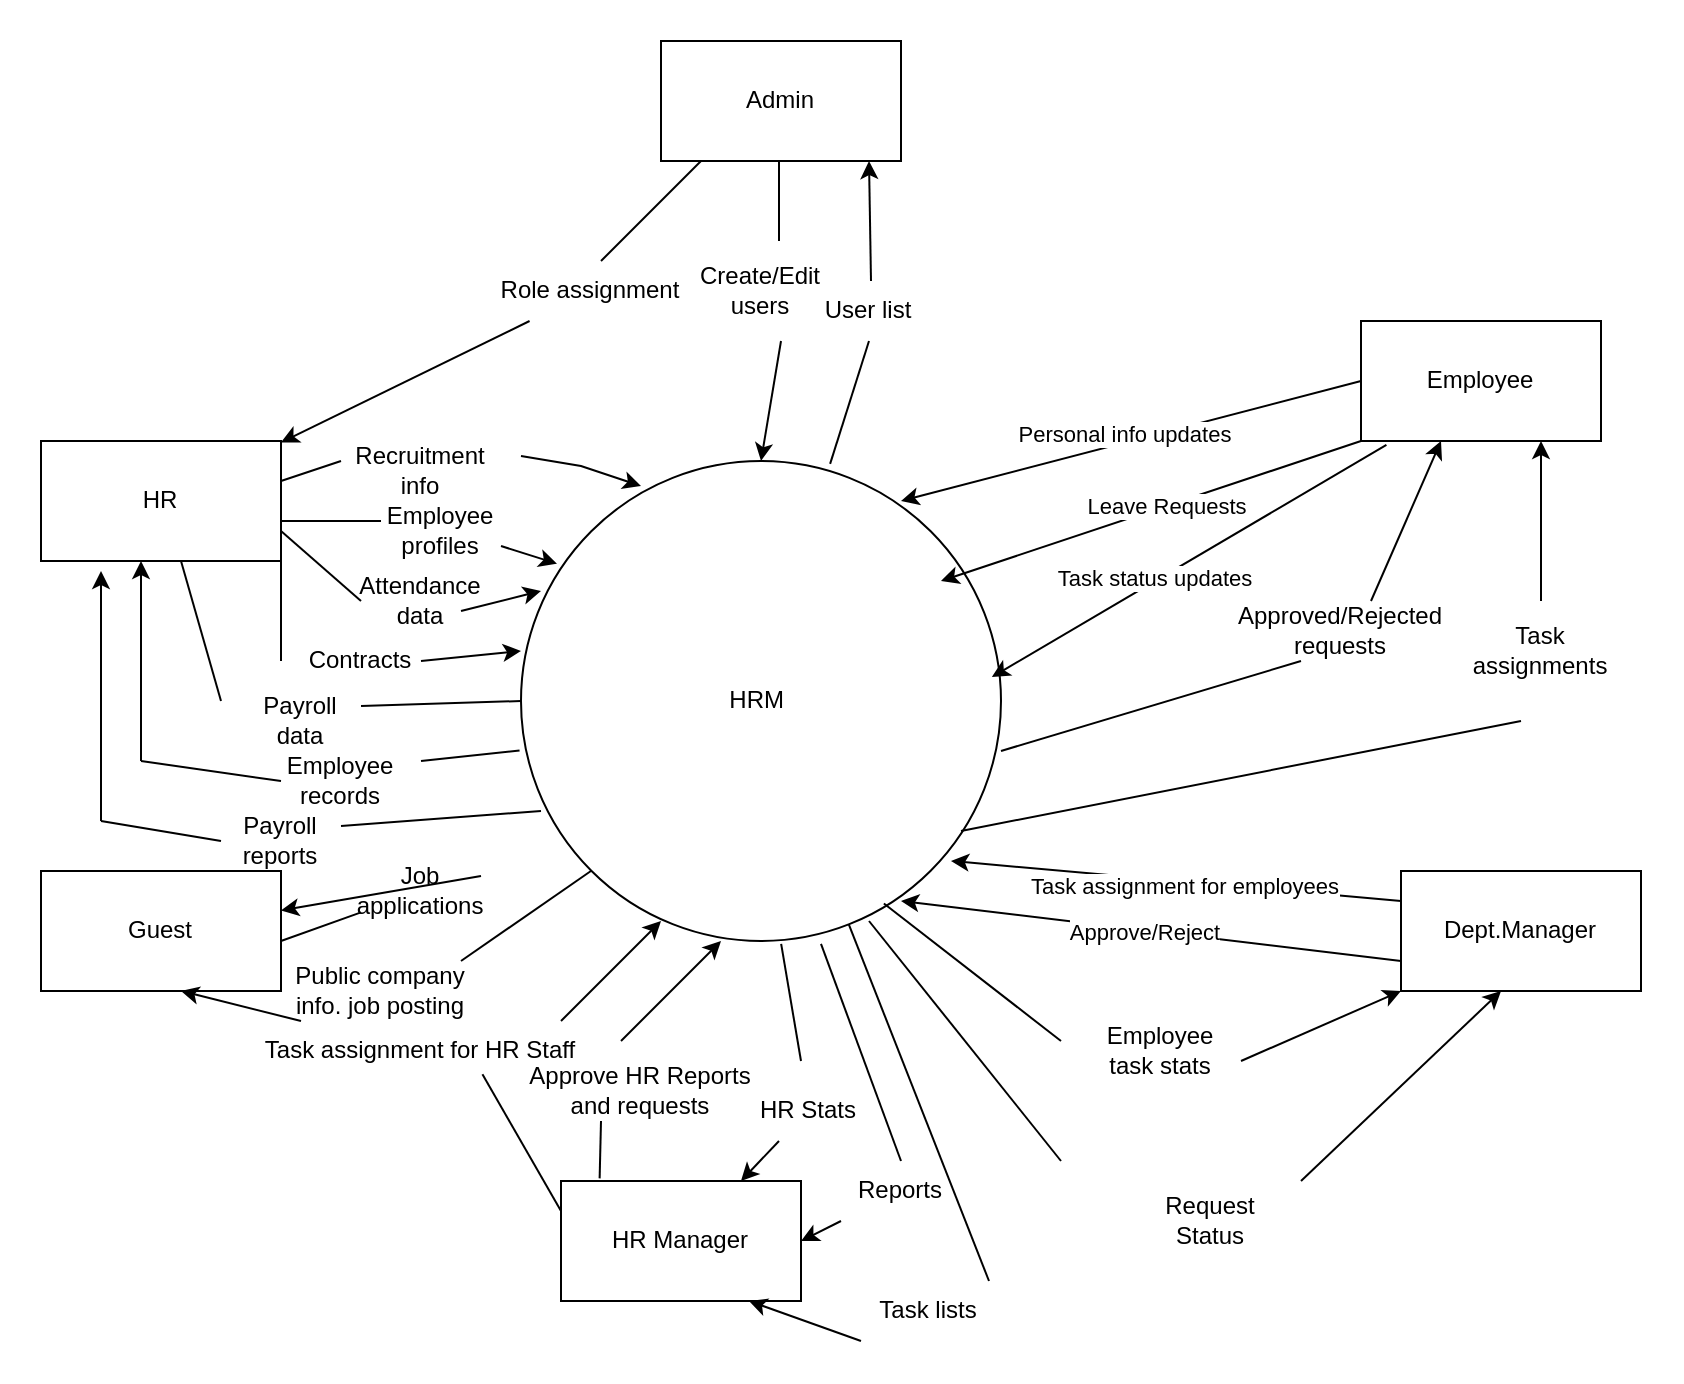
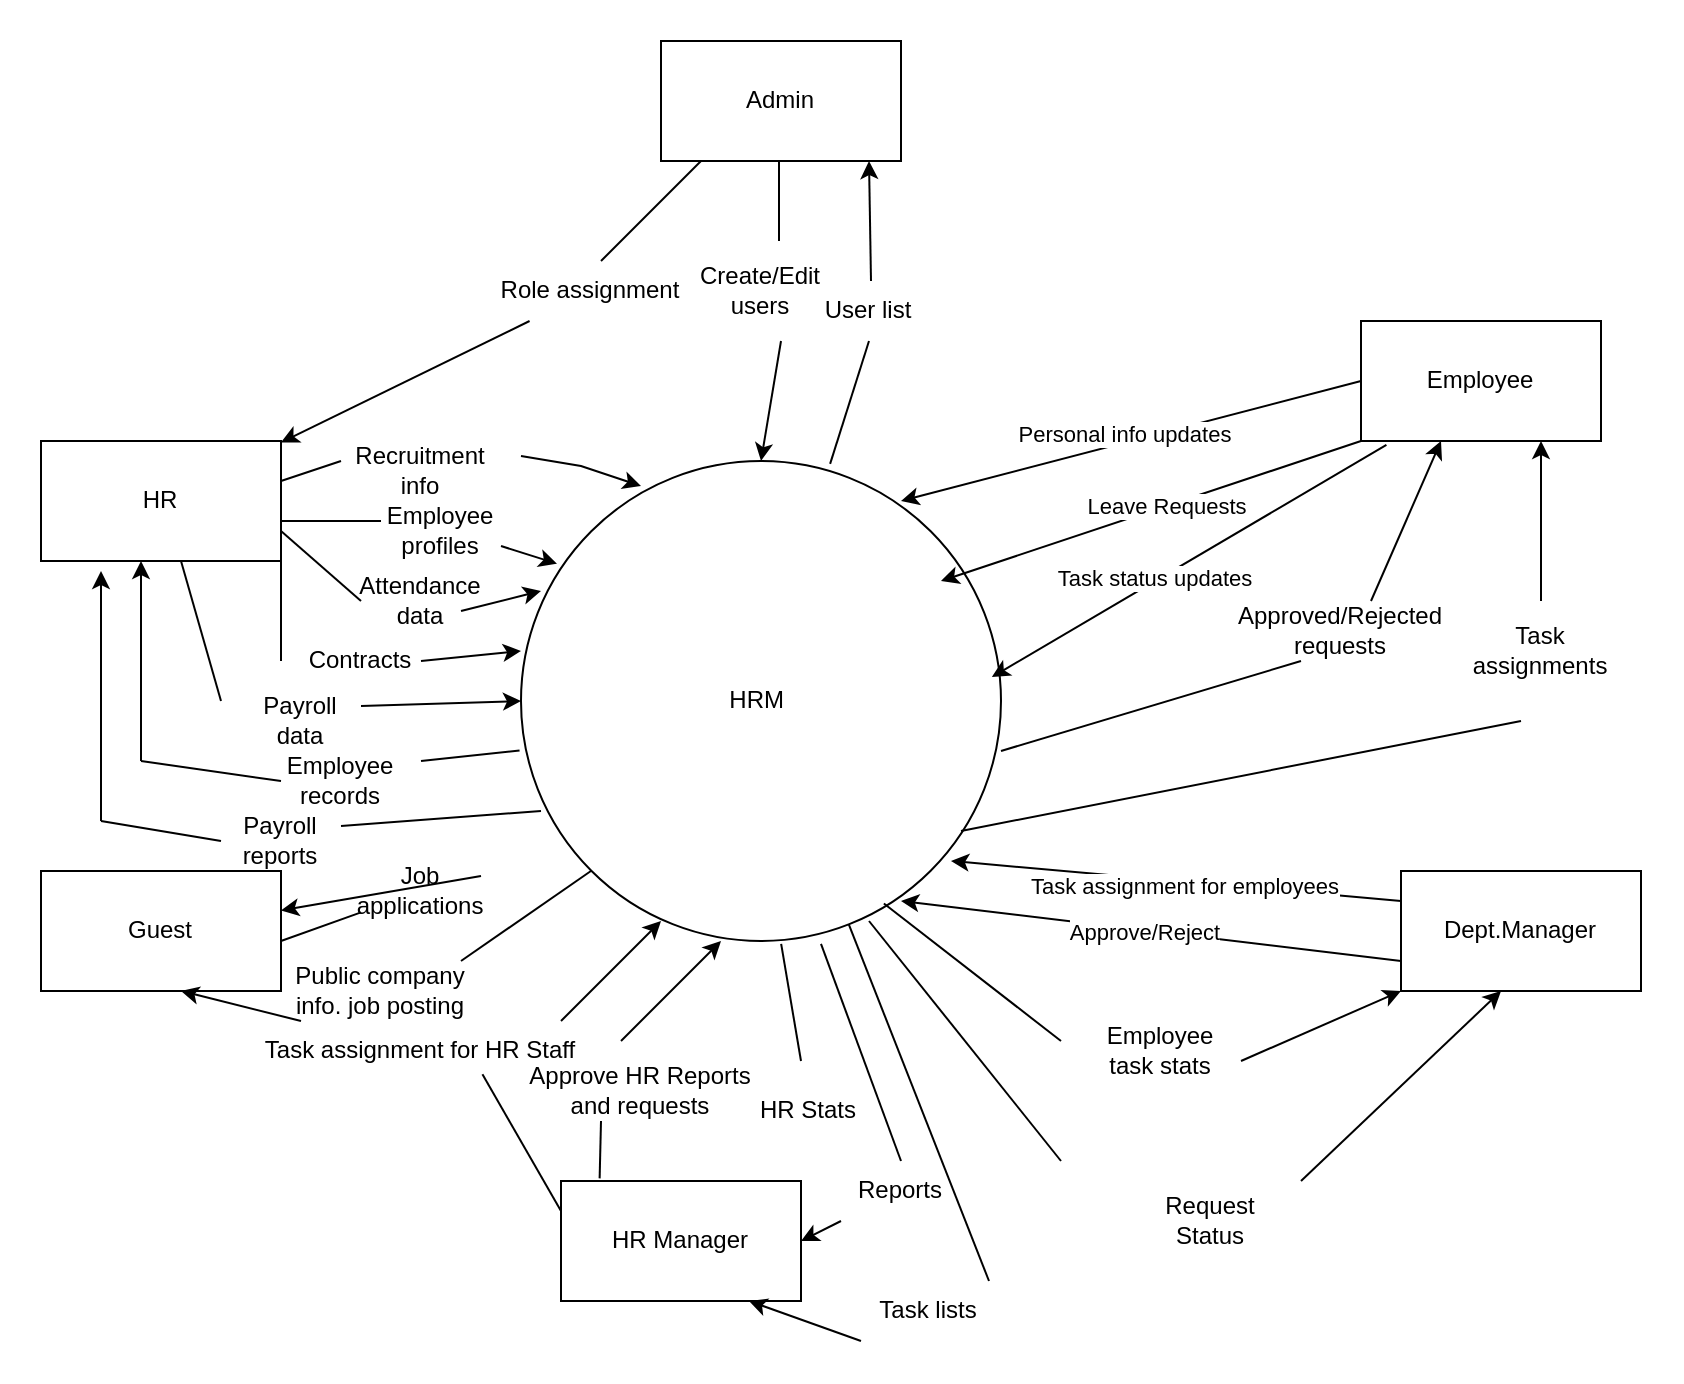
(511, 701) -> (506, 701)
(764, 1156) -> none
